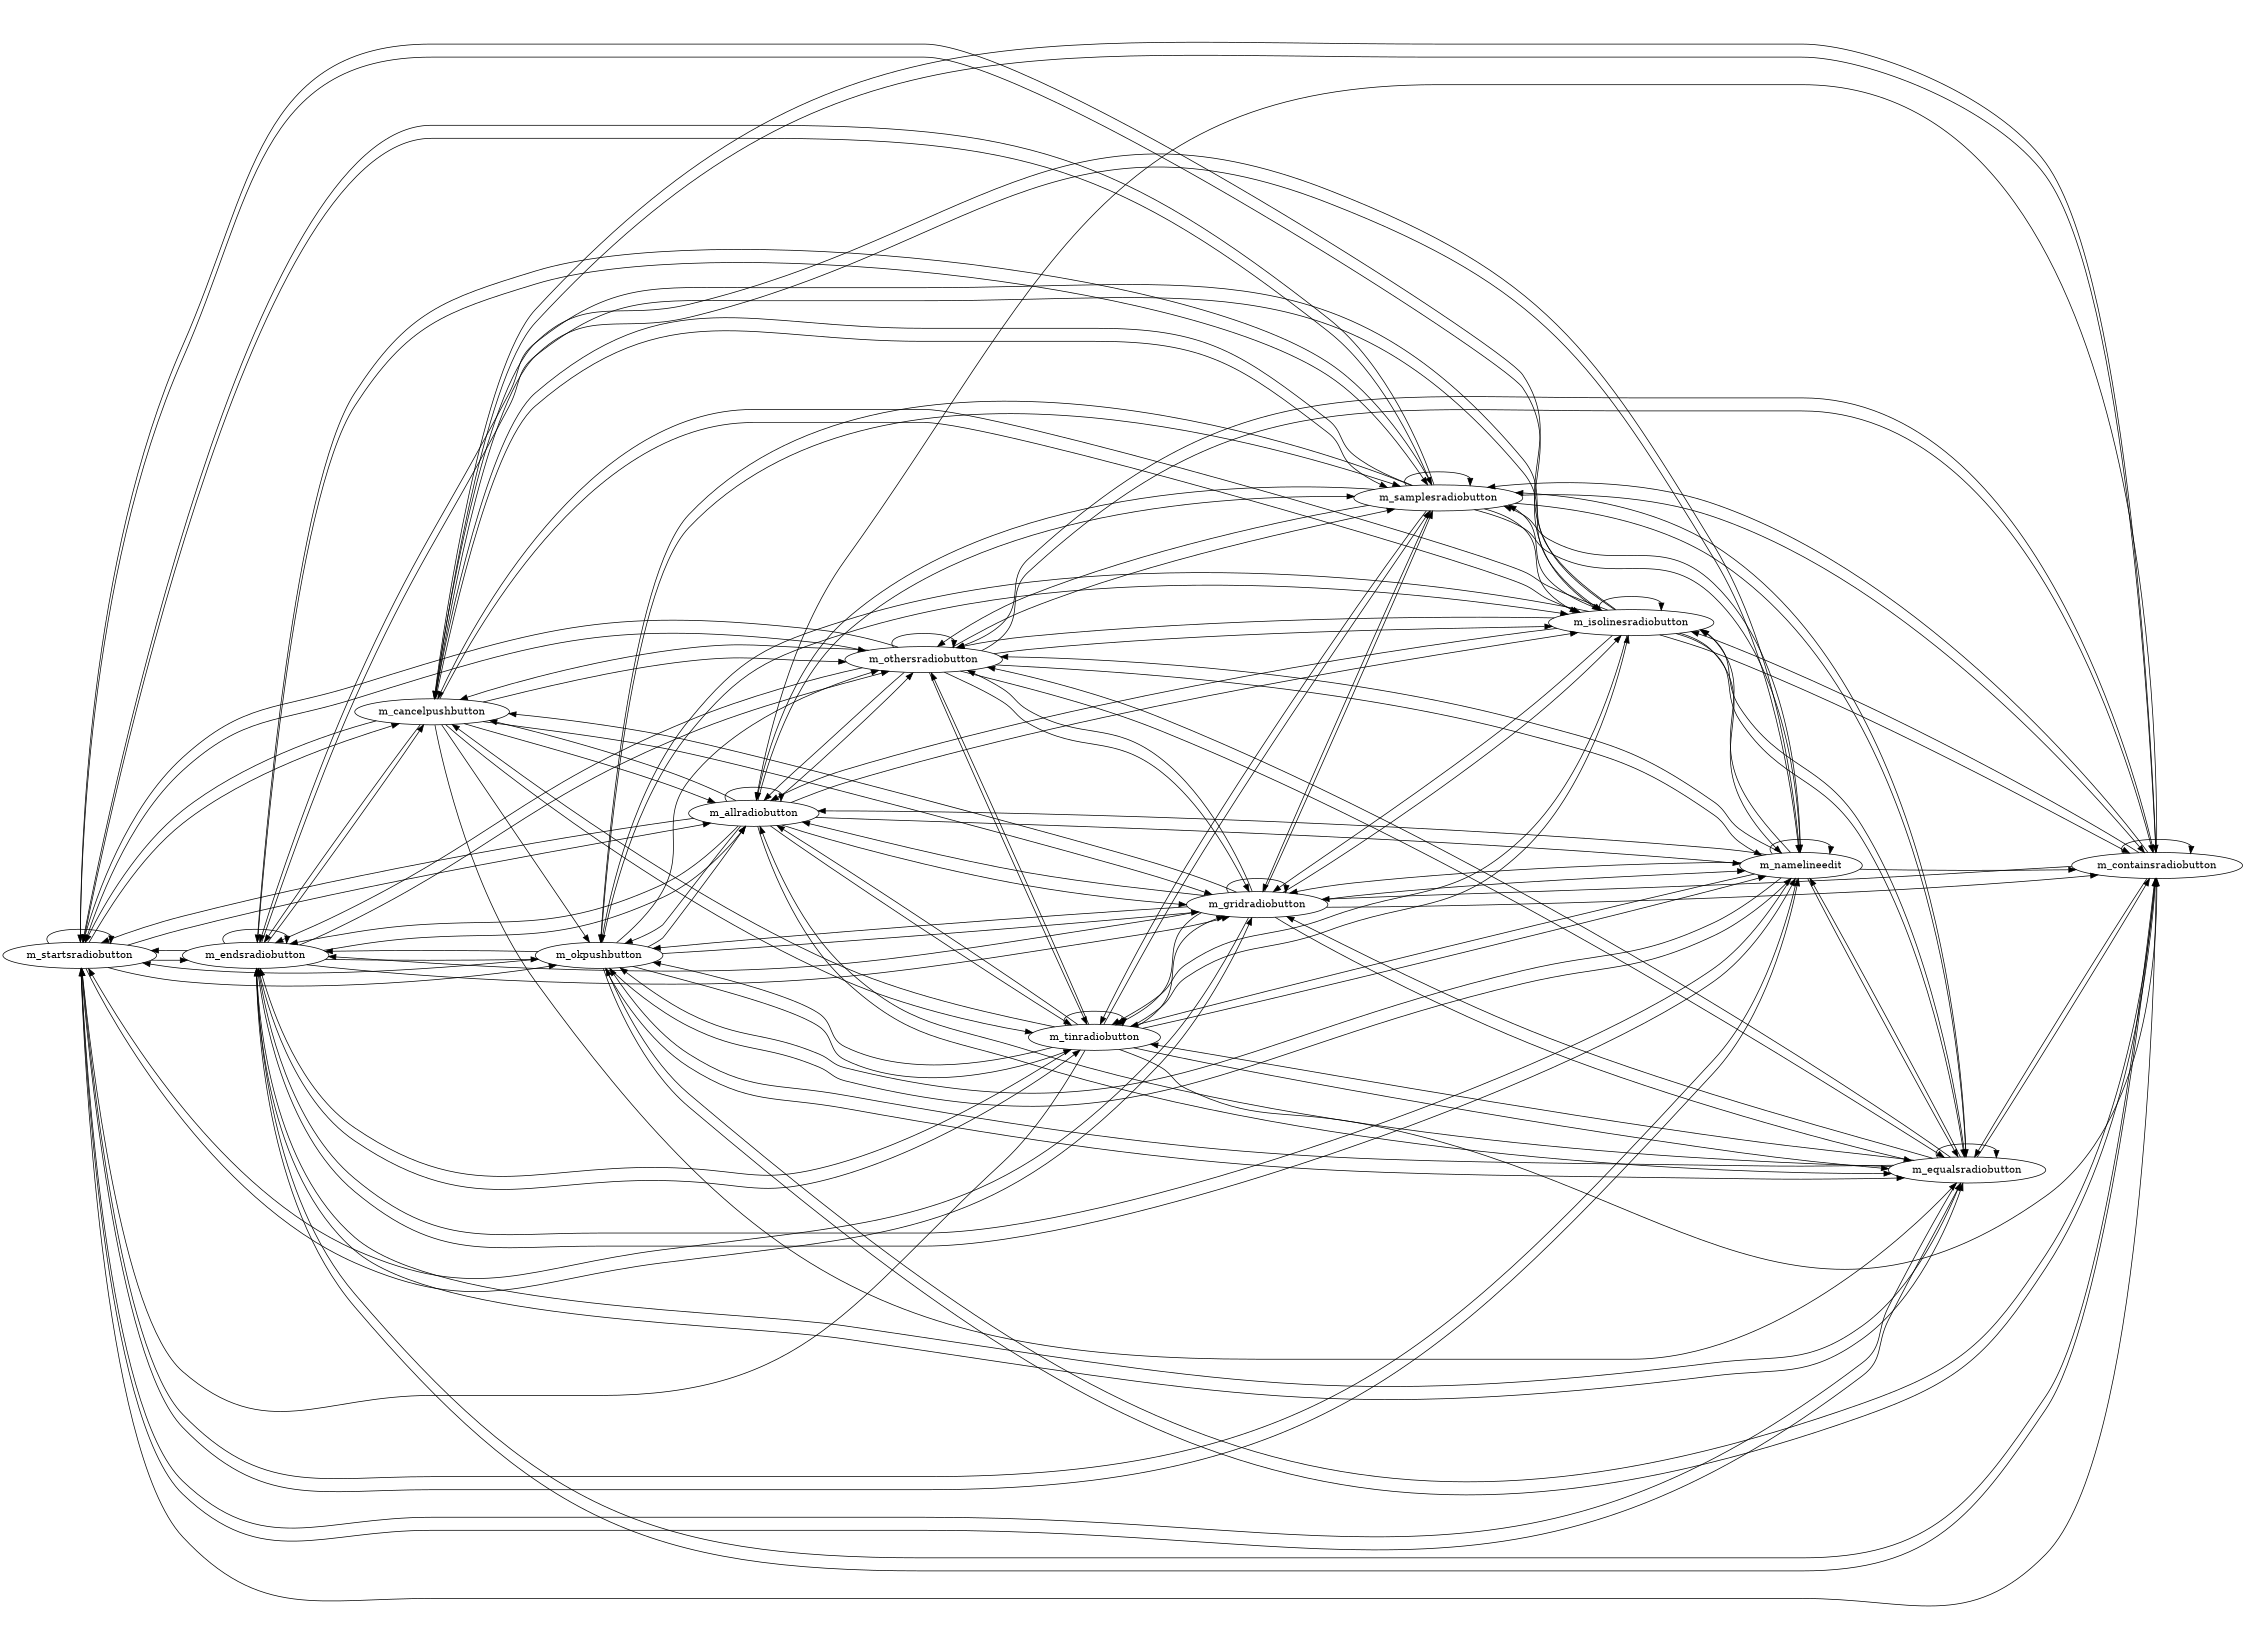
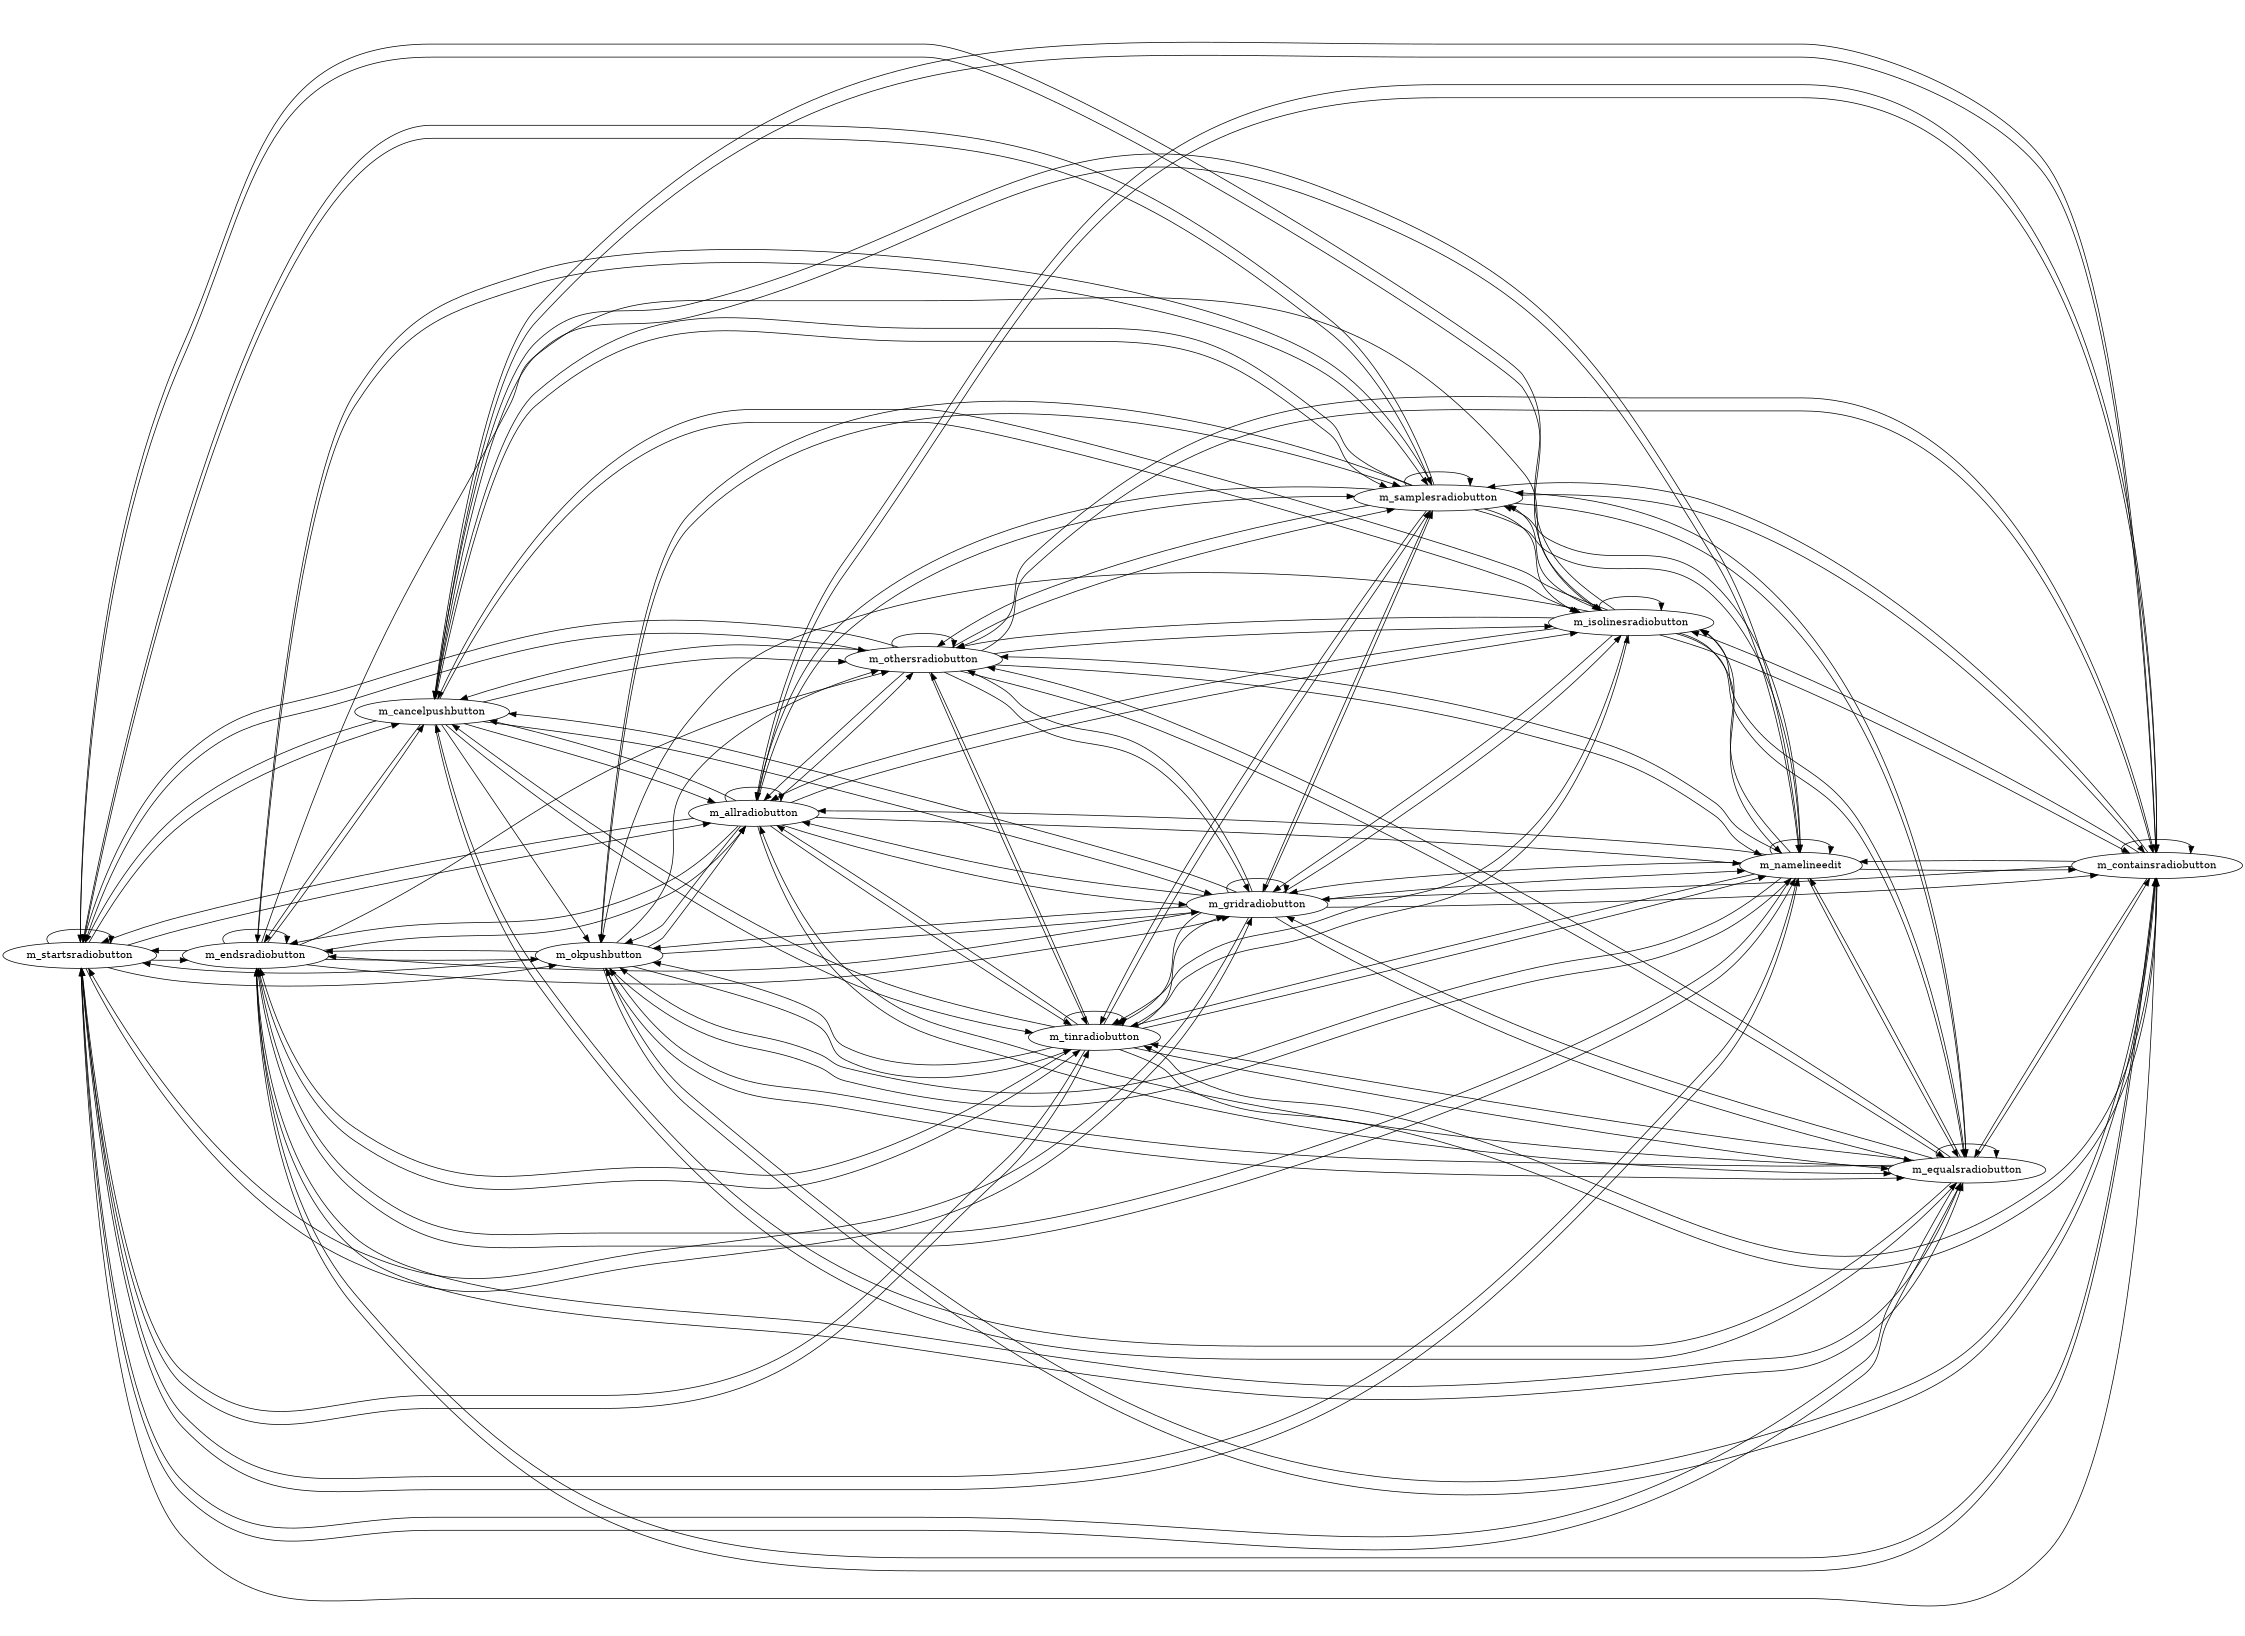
none -> (1548, 98)
(815, 288) -> none
(994, 601) -> none
(563, 782) -> none
none -> (1972, 861)
none -> (1756, 1242)
none -> (1070, 1334)
none -> (483, 1408)
